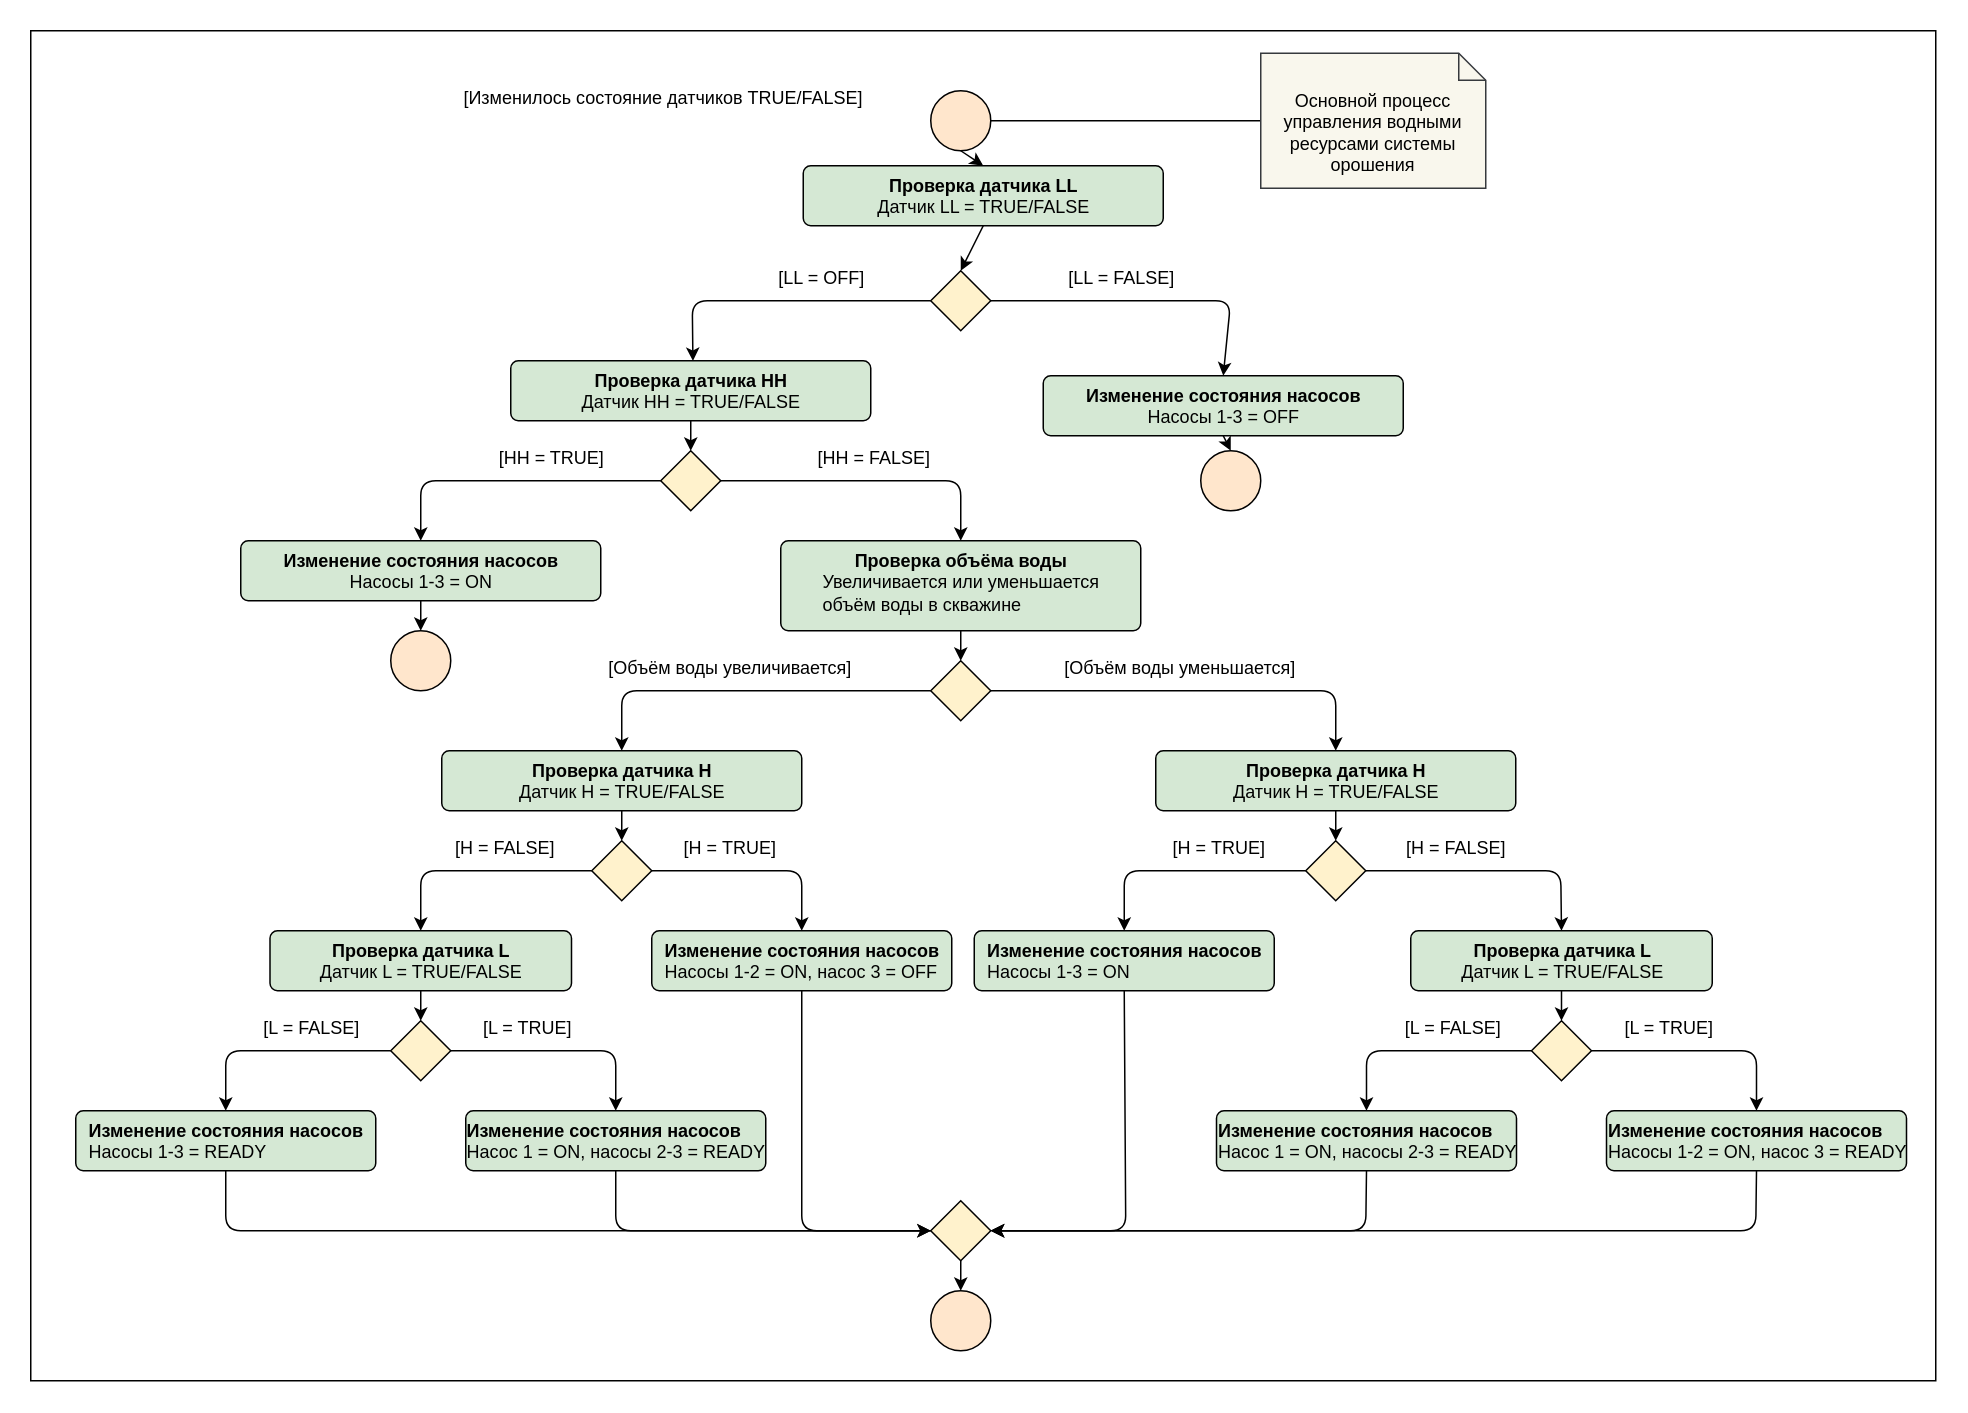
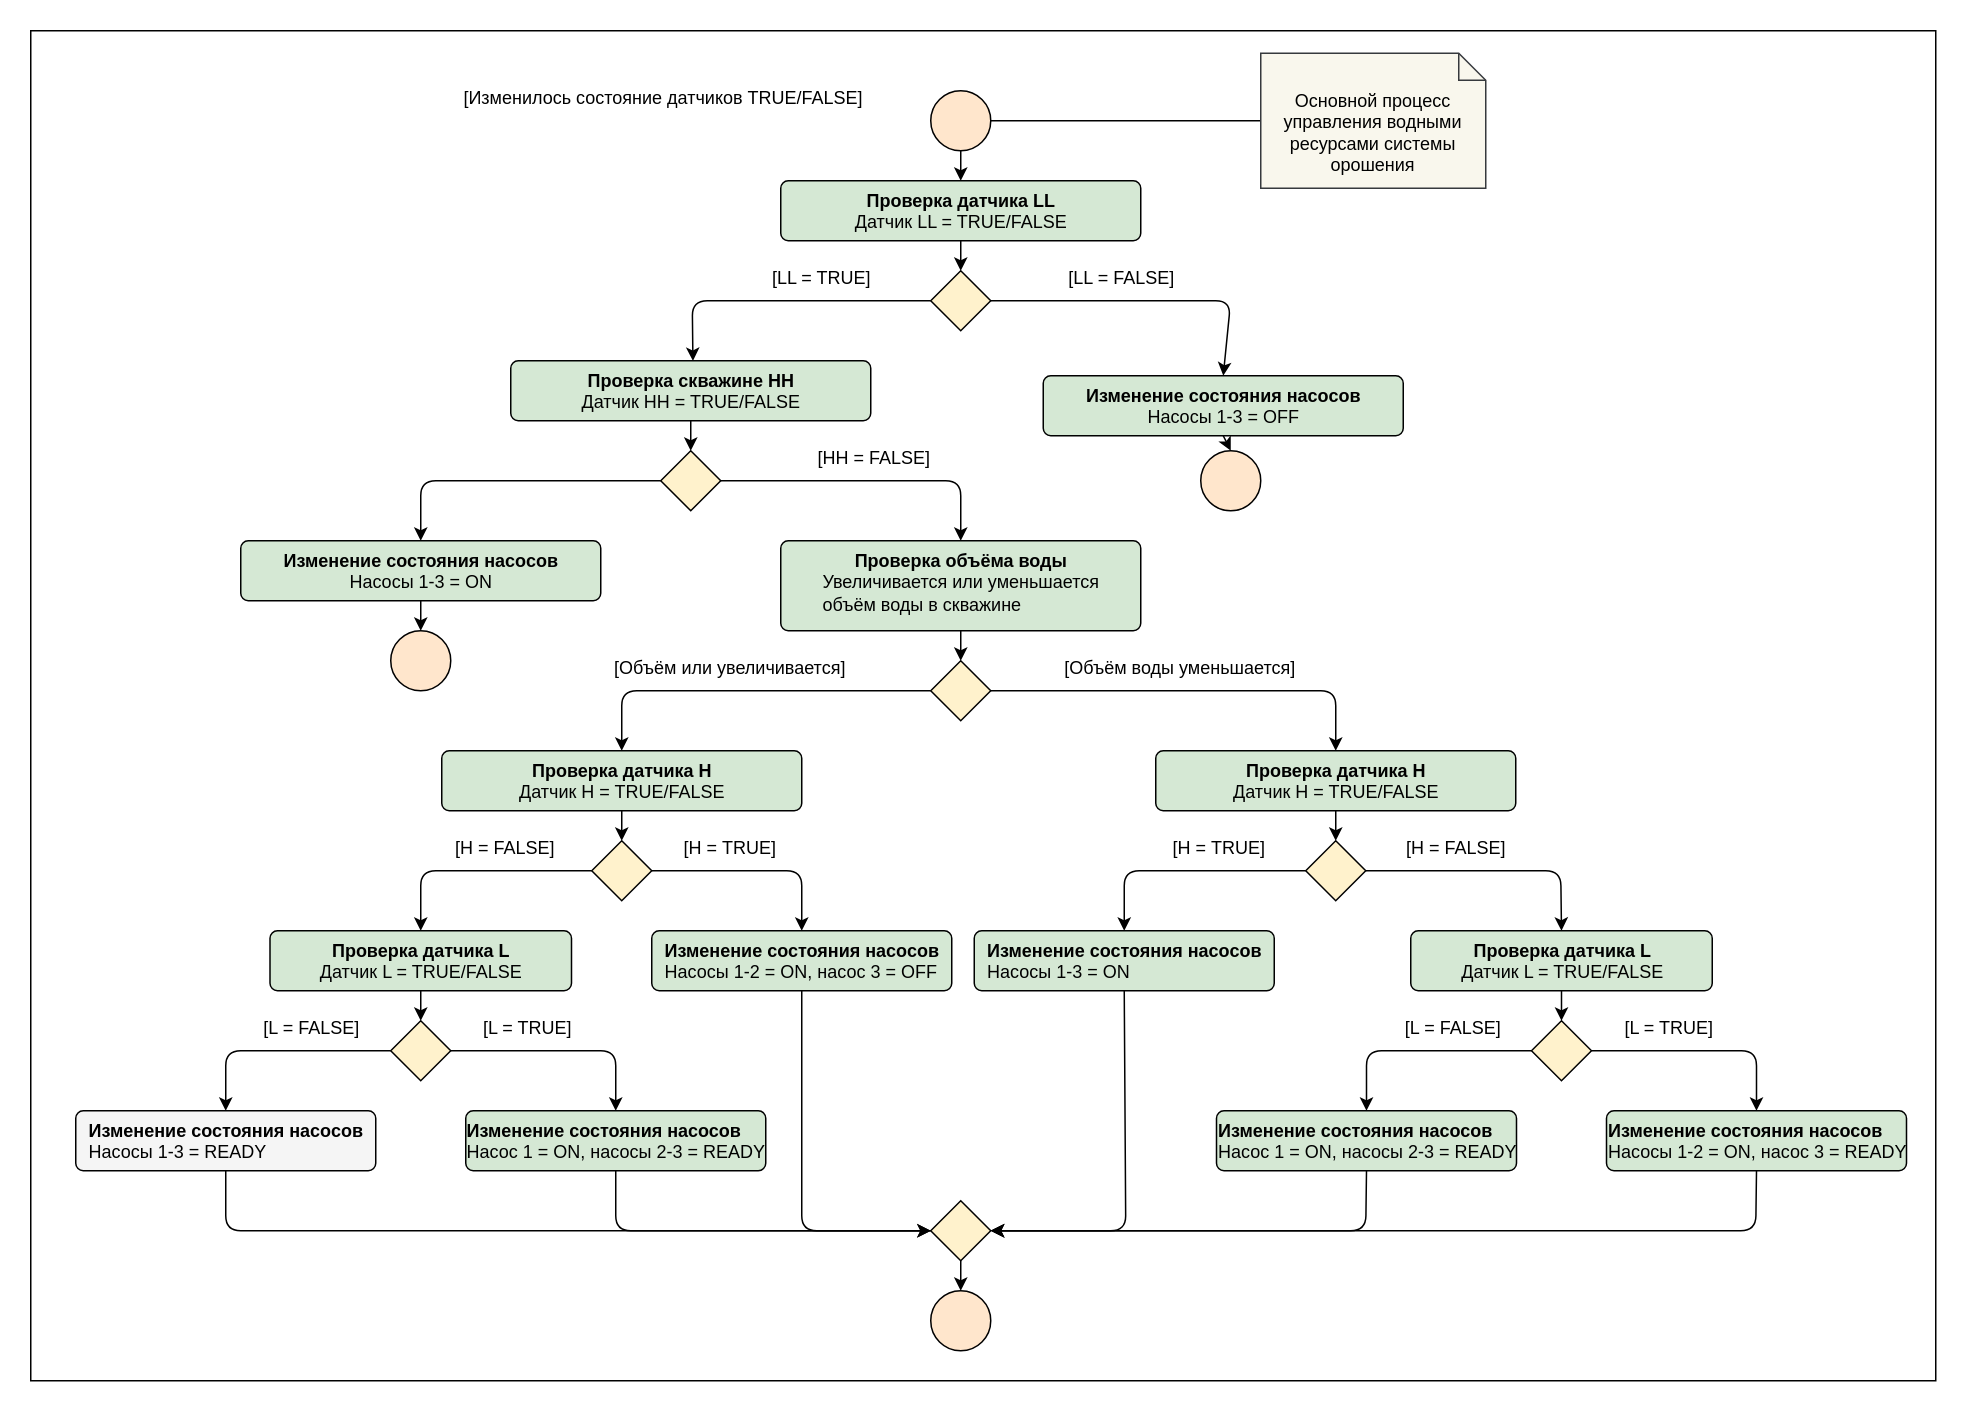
(983, 196) -> (961, 211)
(822, 278) -> (822, 278)
(692, 393) -> (692, 393)
(552, 458) -> none
(731, 668) -> (731, 668)
(226, 1141) -> (226, 1141)
